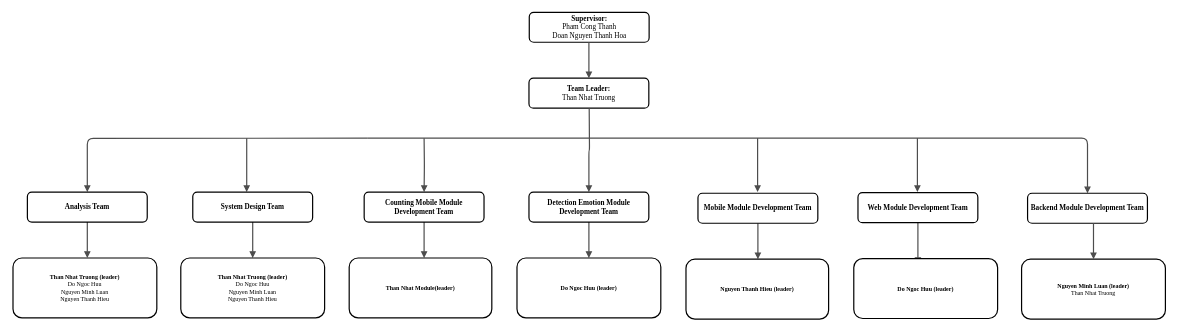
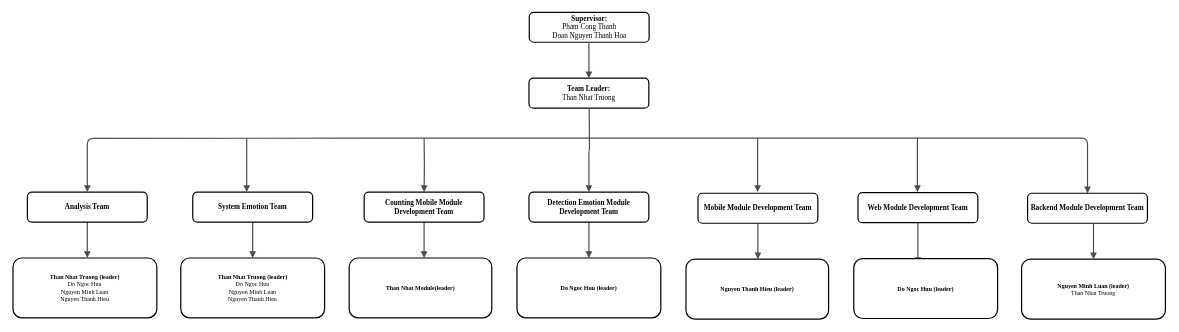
(252, 207) -> (252, 207)
